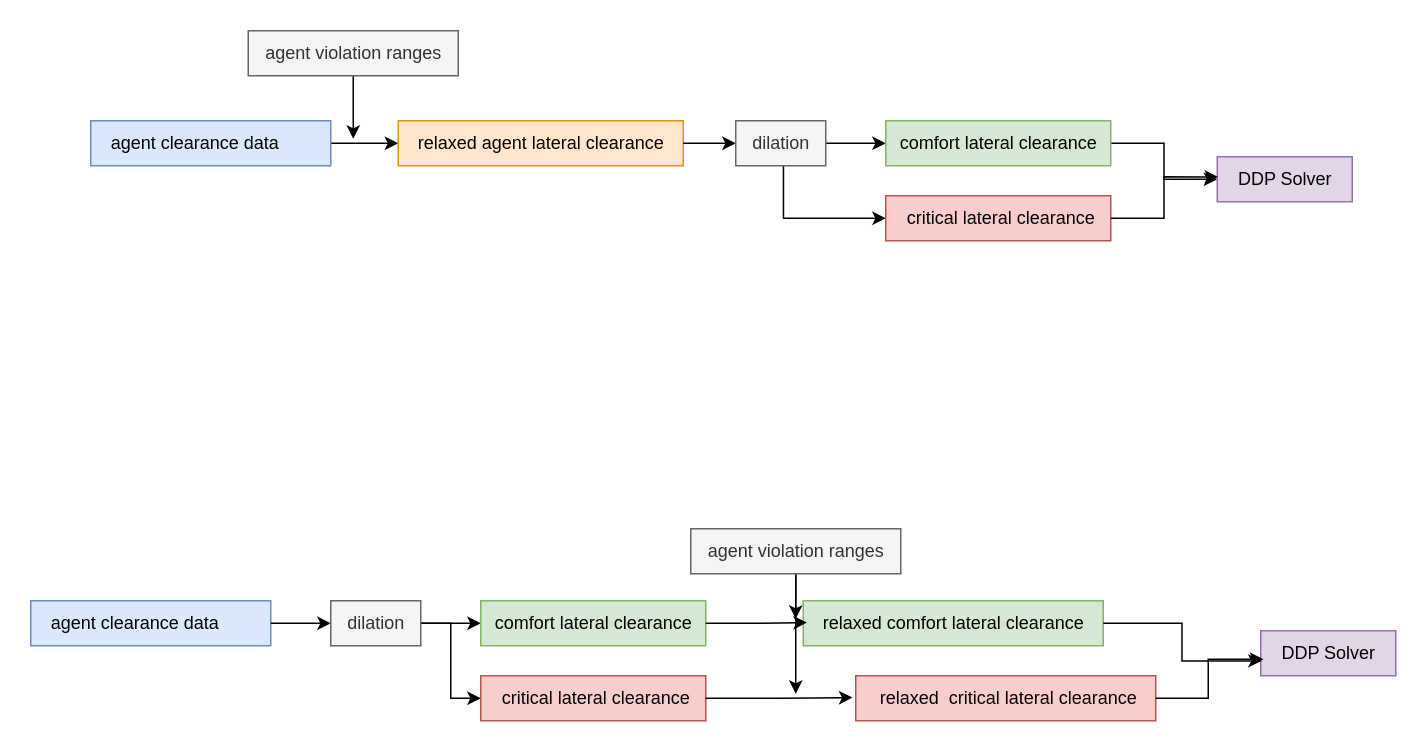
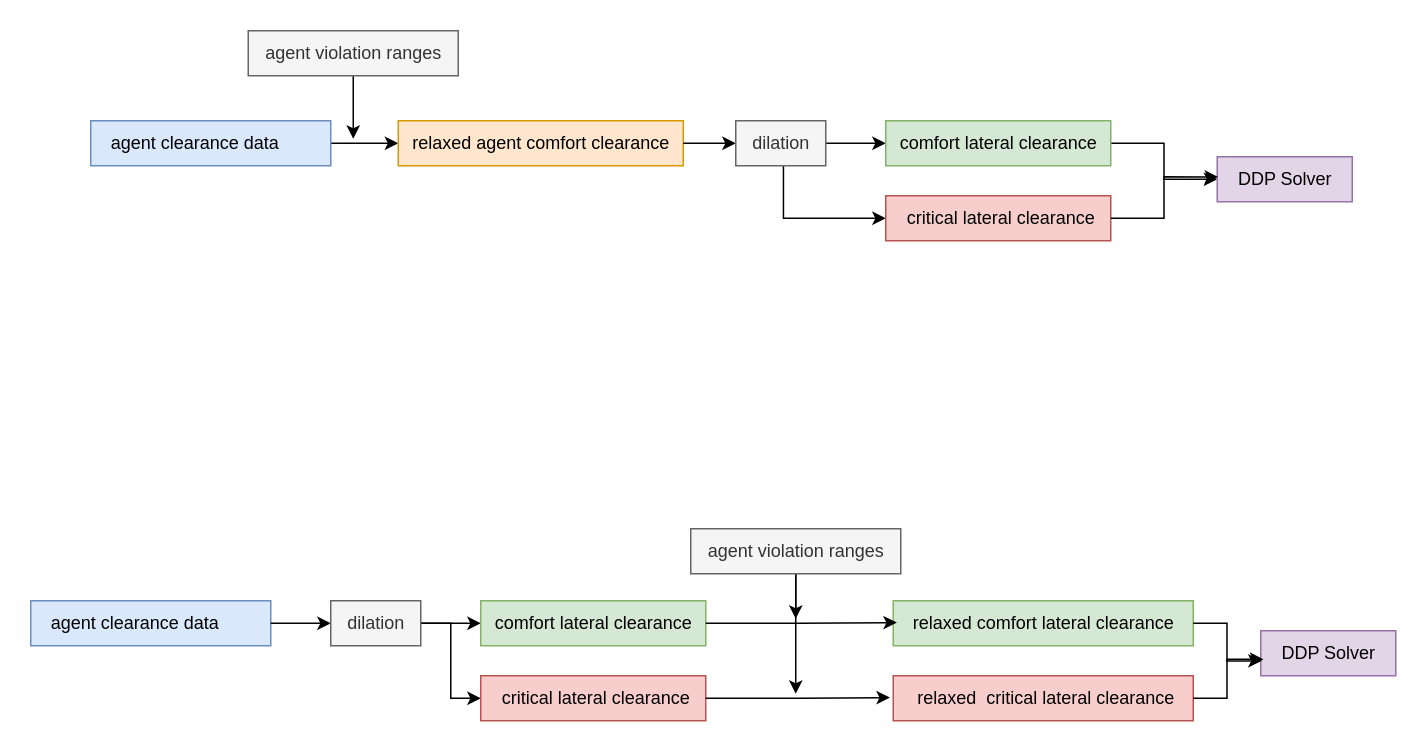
(542, 143) -> (542, 143)
(953, 623) -> (1043, 623)
(1006, 698) -> (1043, 698)
